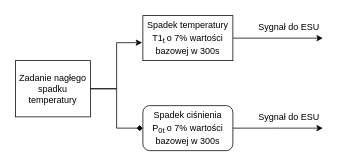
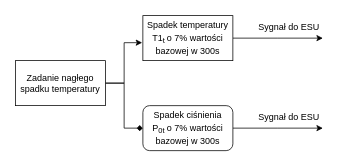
(53, 89) -> (60, 83)
